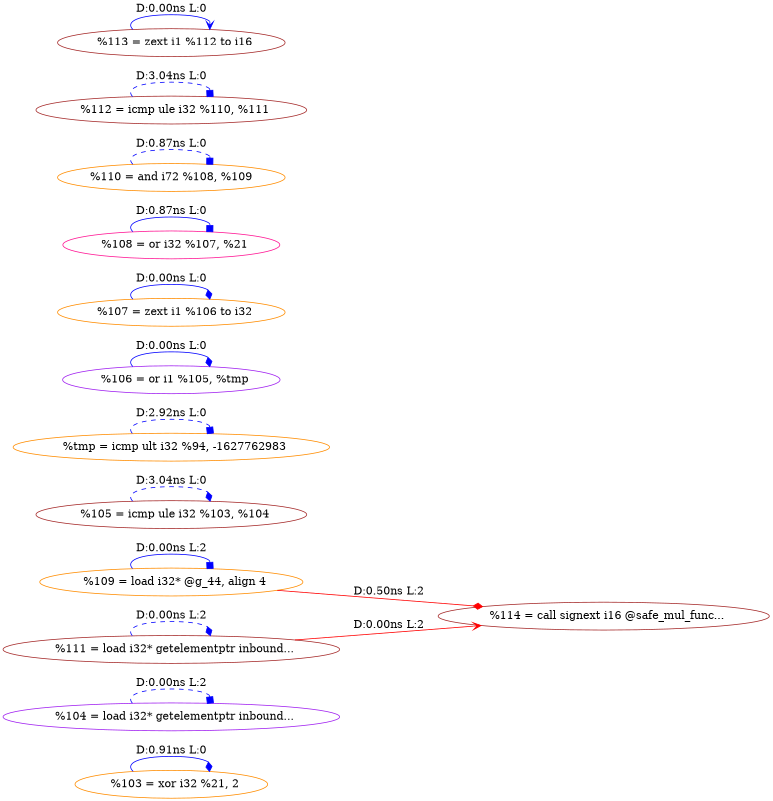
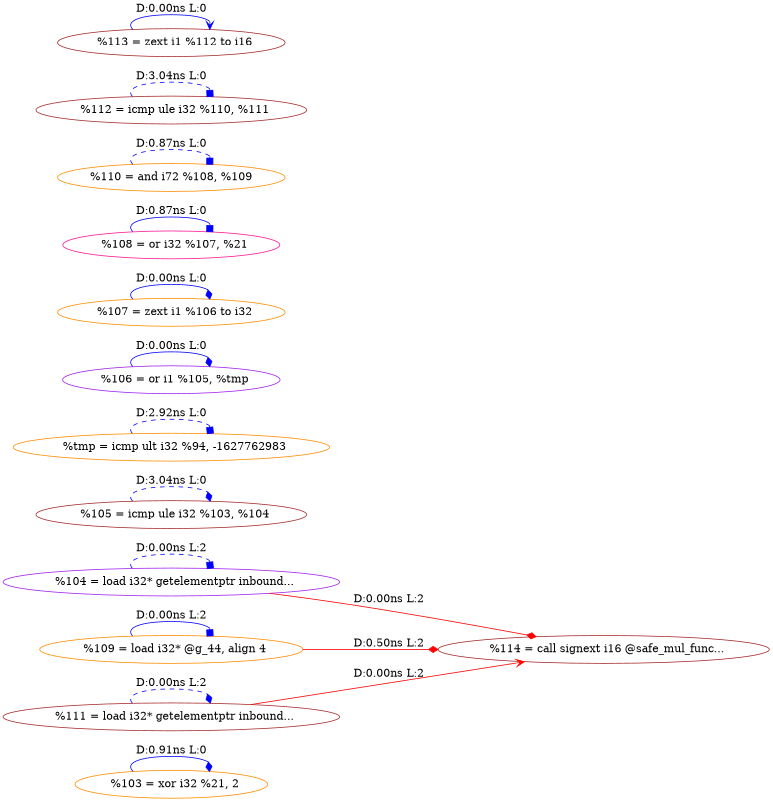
none -> (398, 612)
